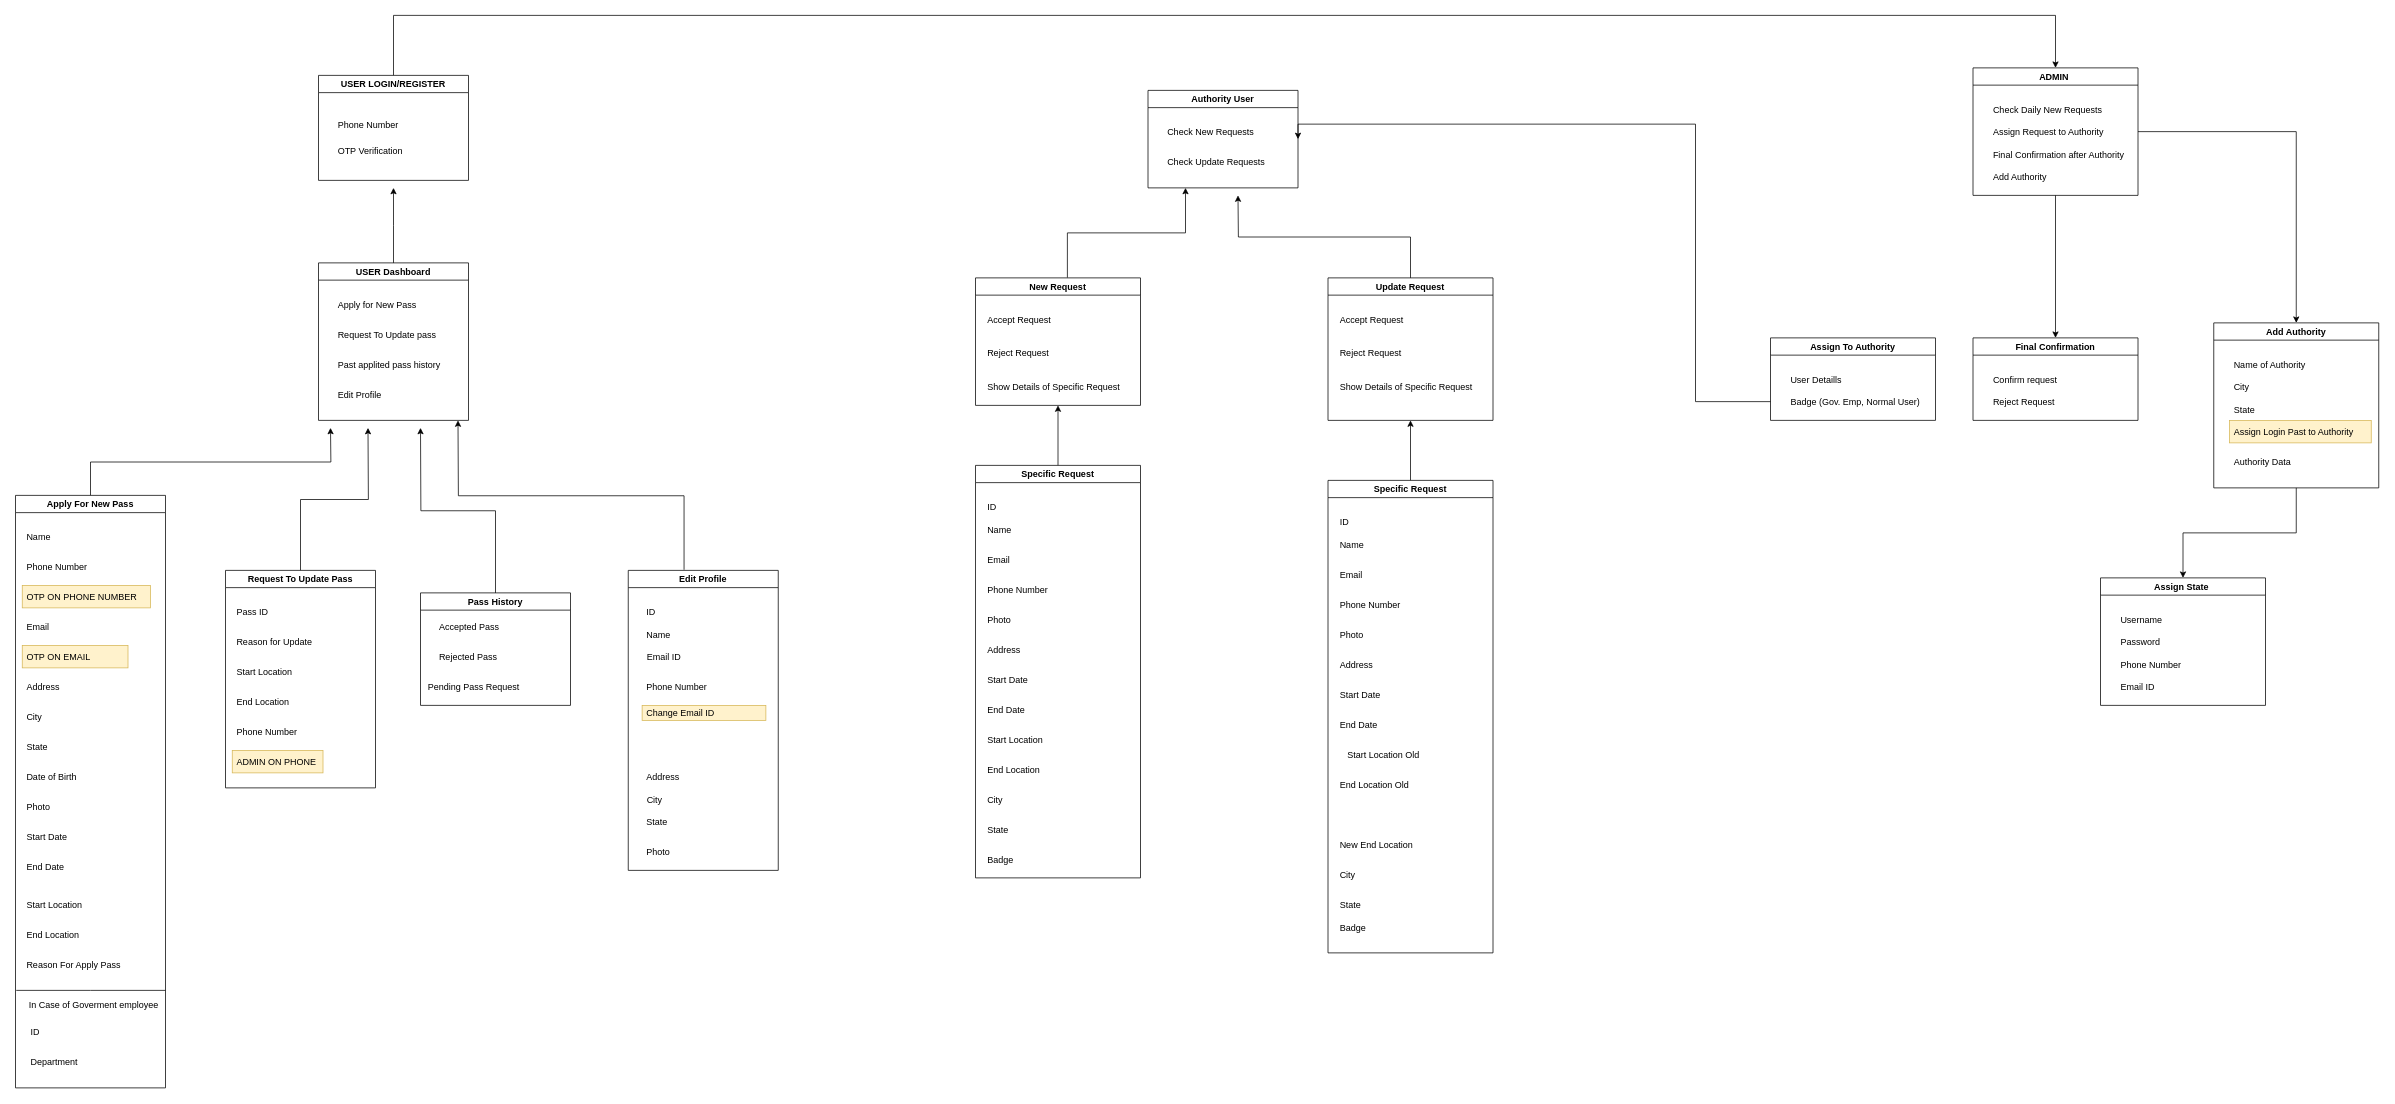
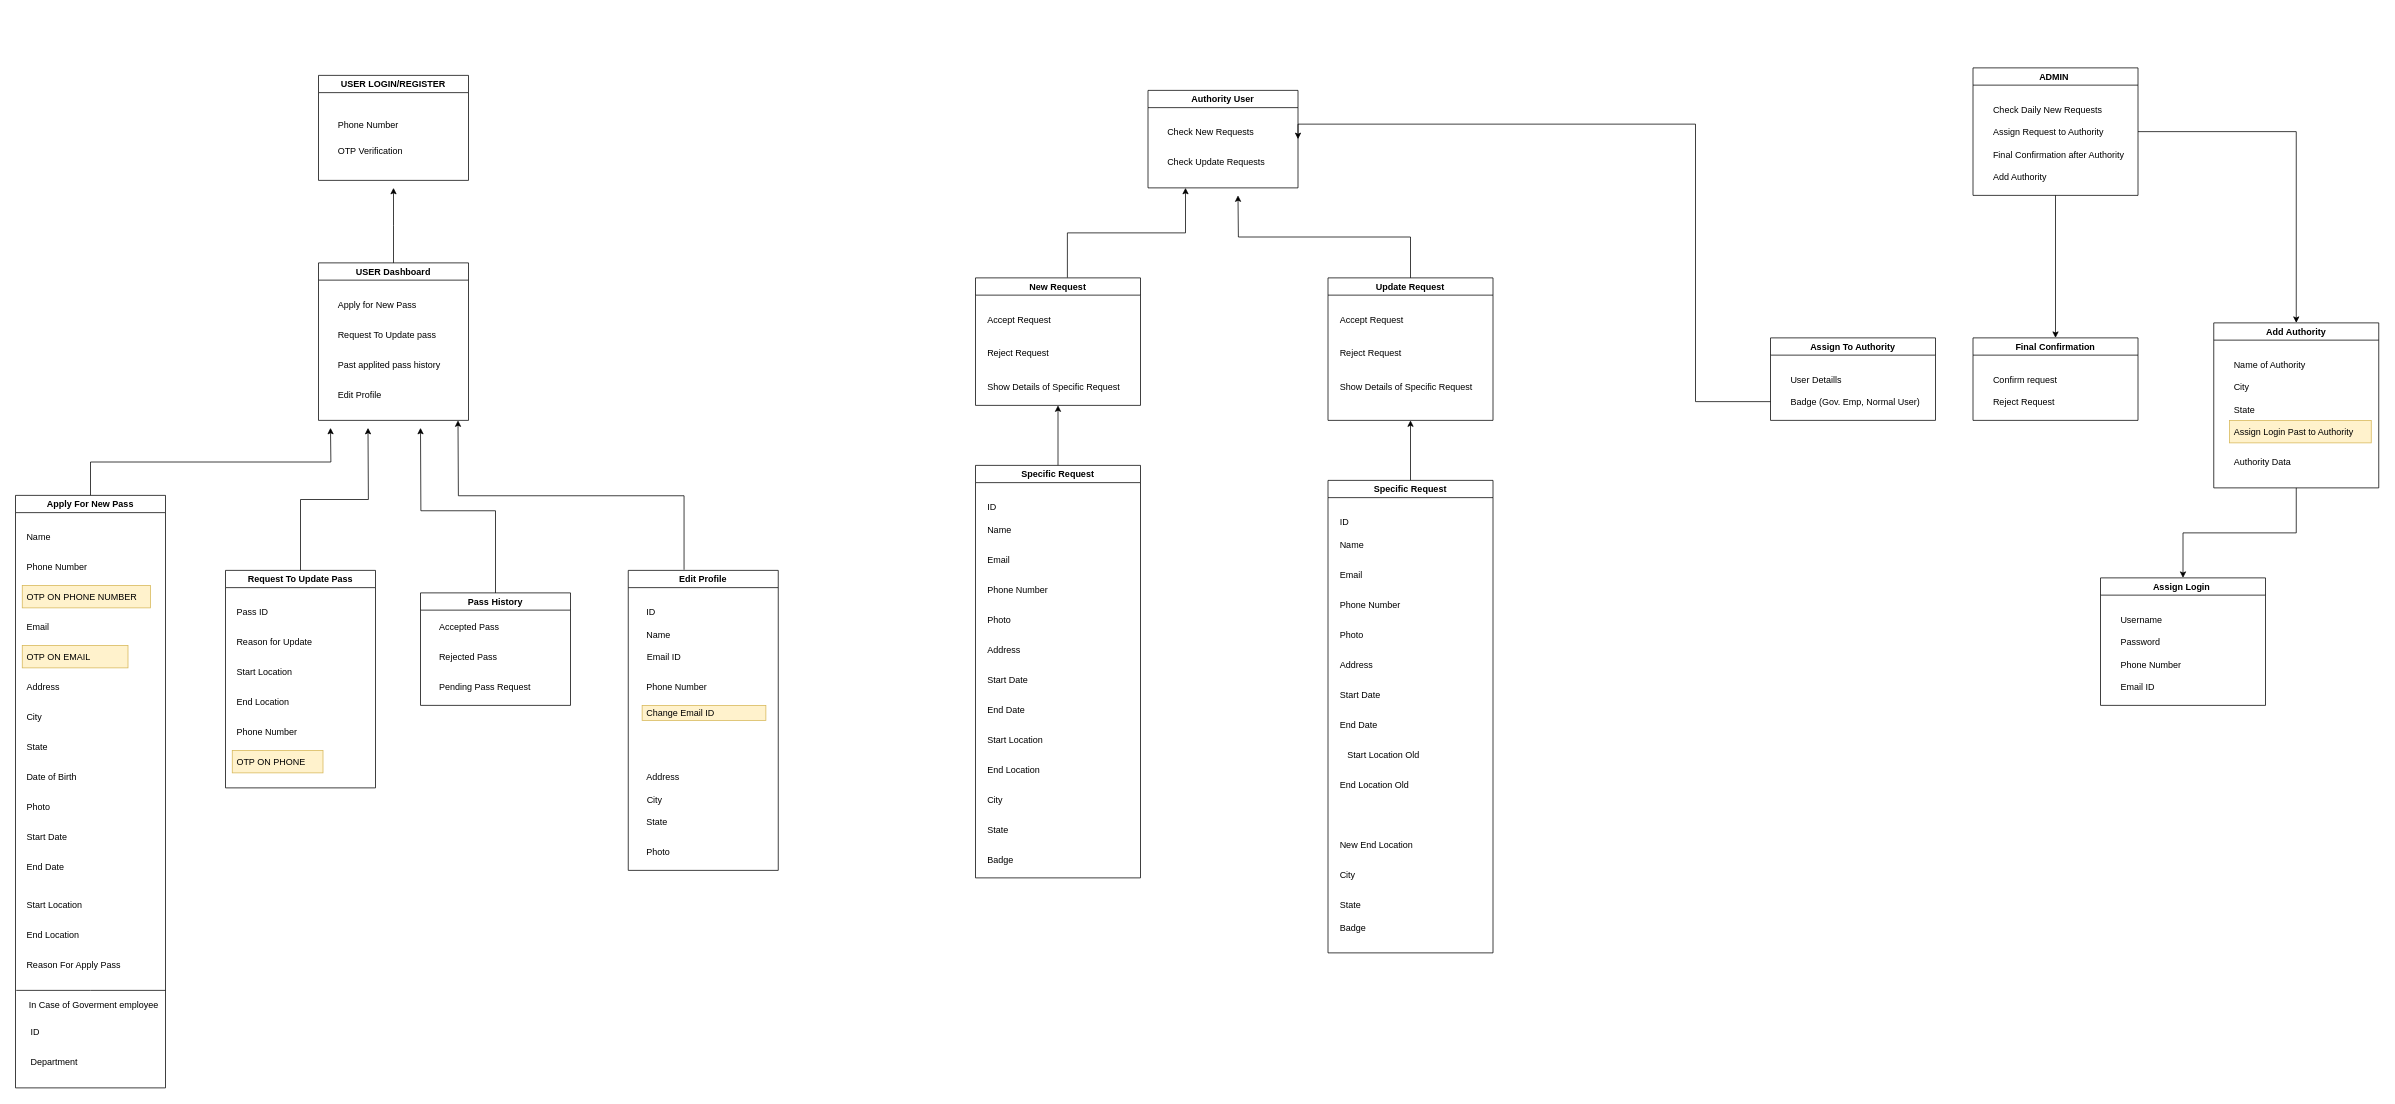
(1217, 15) -> none
(2183, 587) -> (2183, 587)
(476, 687) -> (488, 687)
(269, 762) -> (264, 762)
